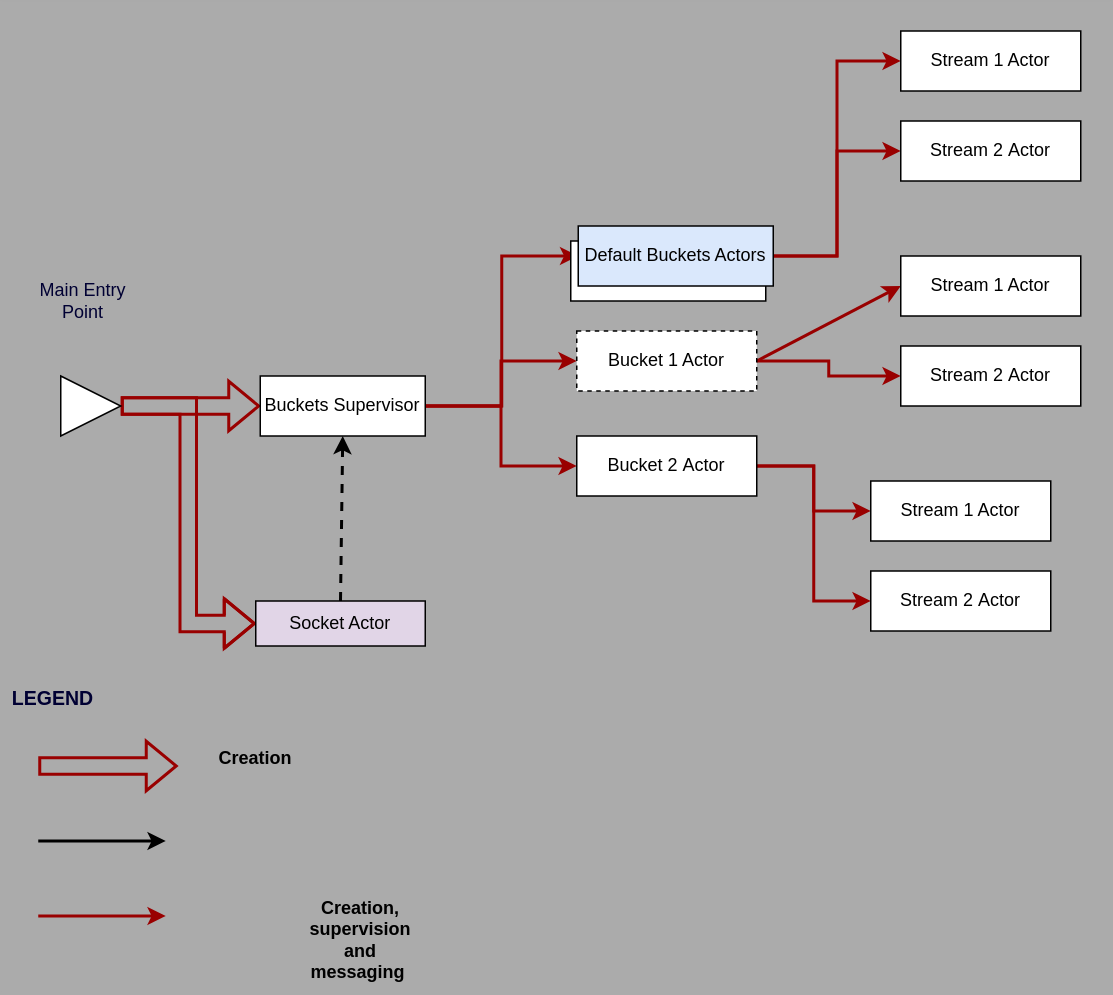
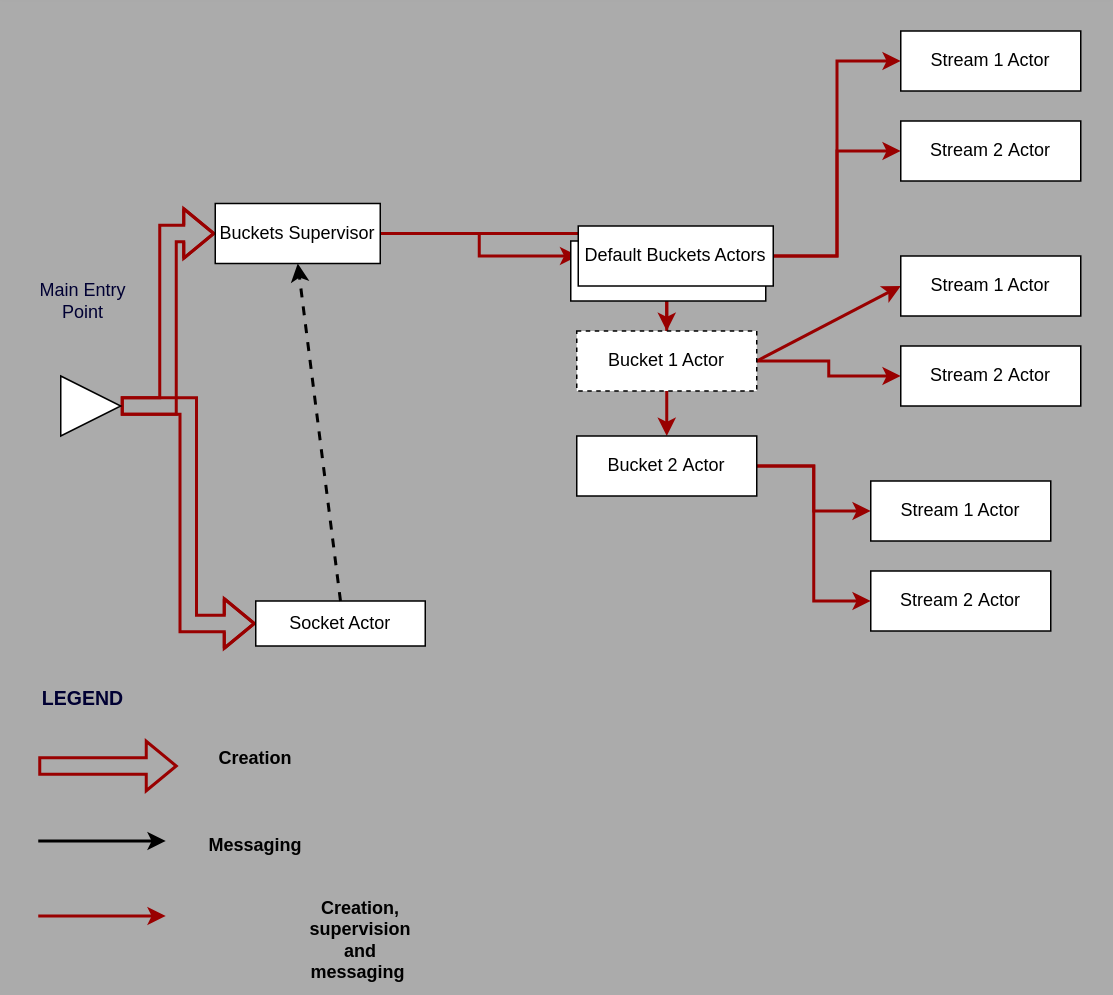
(676, 256) -> (676, 256)
(343, 406) -> (298, 233)
(341, 623) -> (341, 623)
(53, 698) -> (83, 698)
none -> (256, 845)
